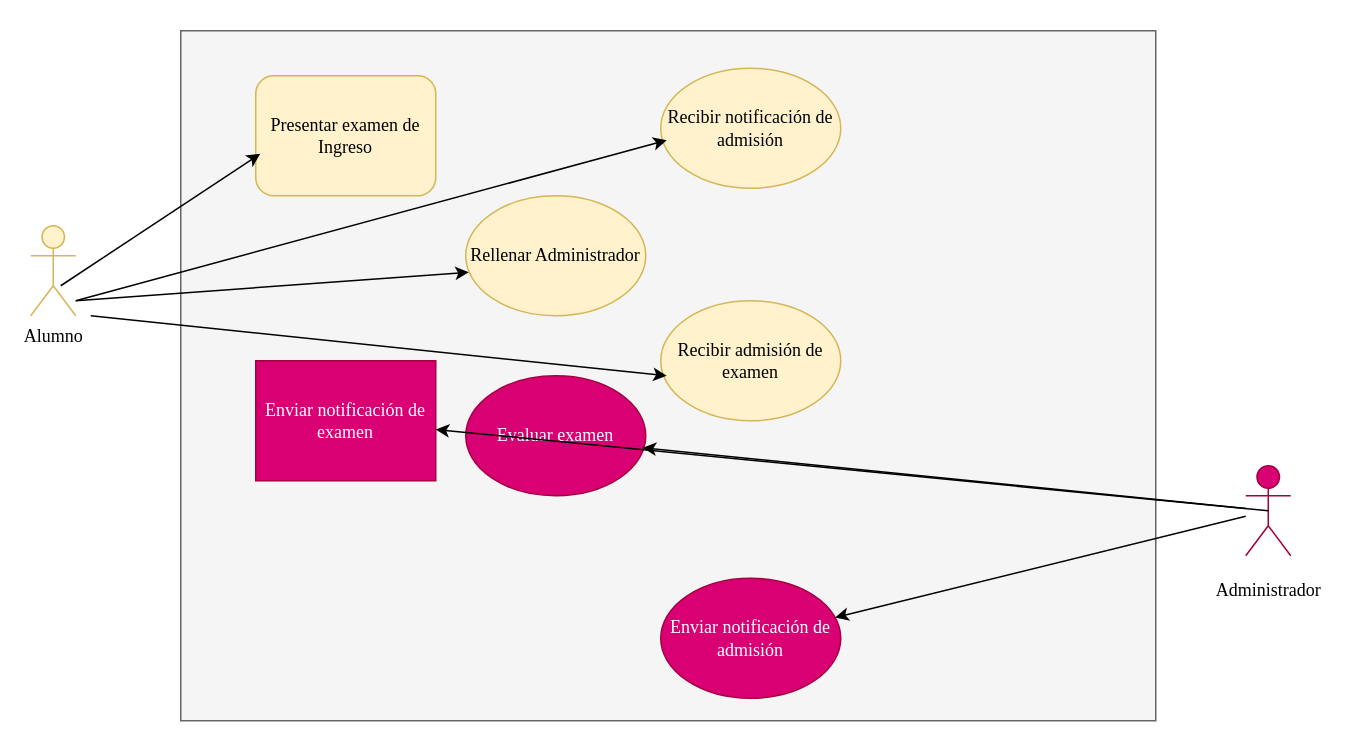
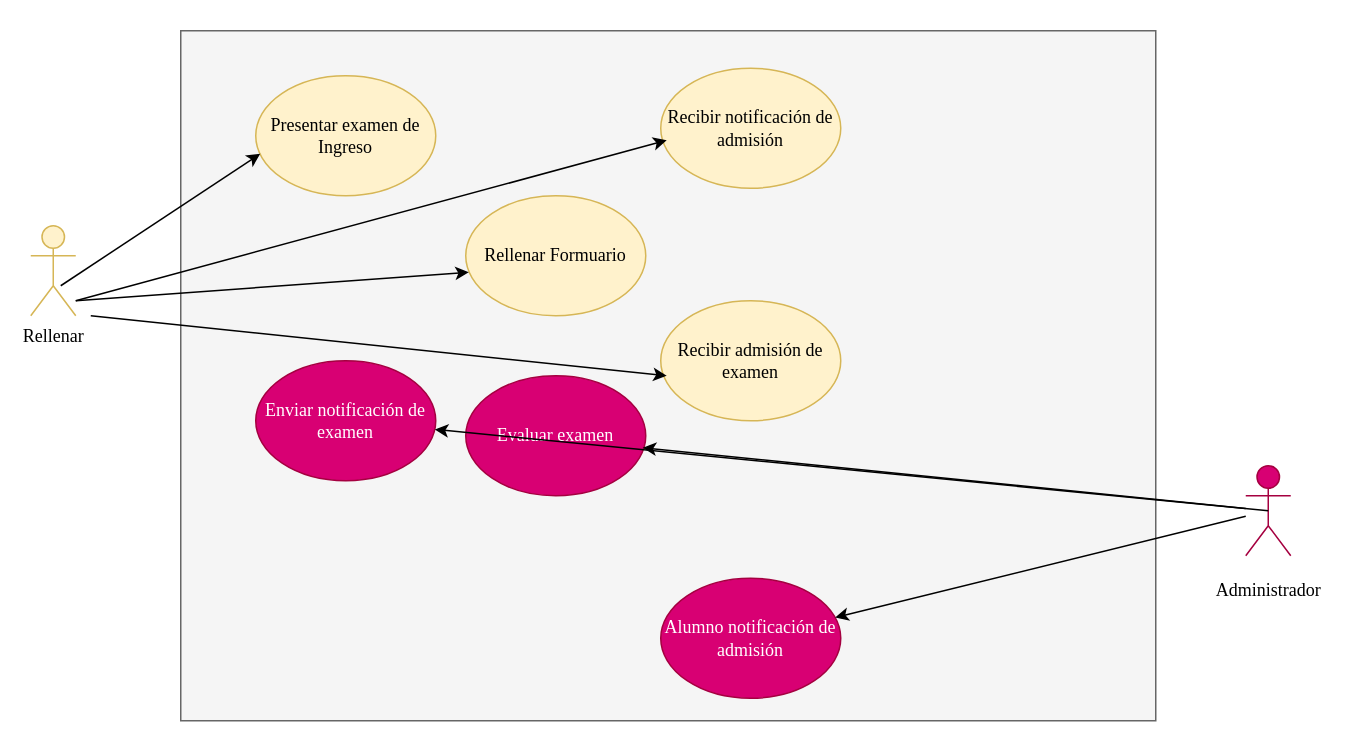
(346, 136) -> (346, 136)
(556, 256) -> (556, 256)
(54, 337) -> (54, 337)
(346, 421) -> (346, 421)
(751, 638) -> (751, 638)
